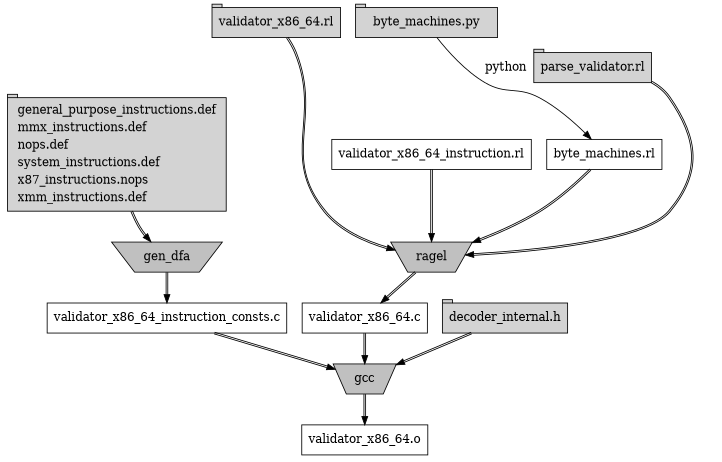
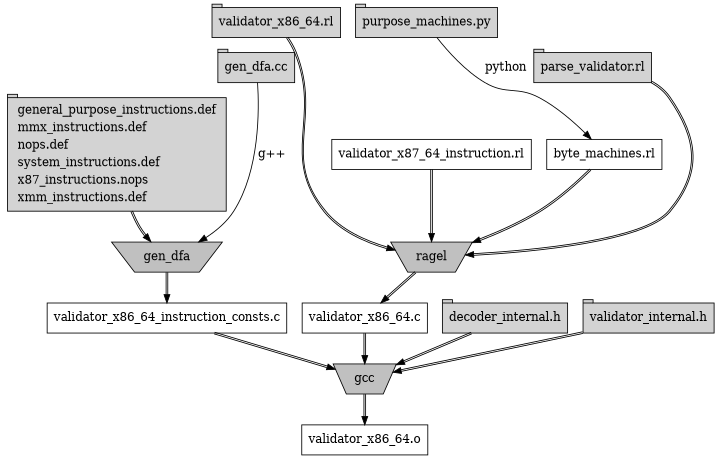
(427, 23) -> (427, 23)
none -> (256, 68)
(432, 154) -> (432, 154)
none -> (649, 318)
